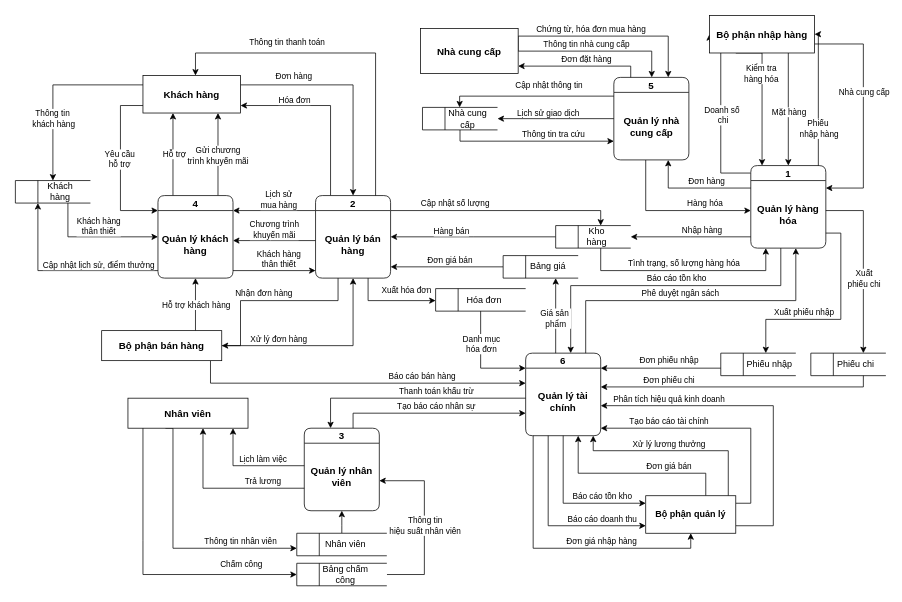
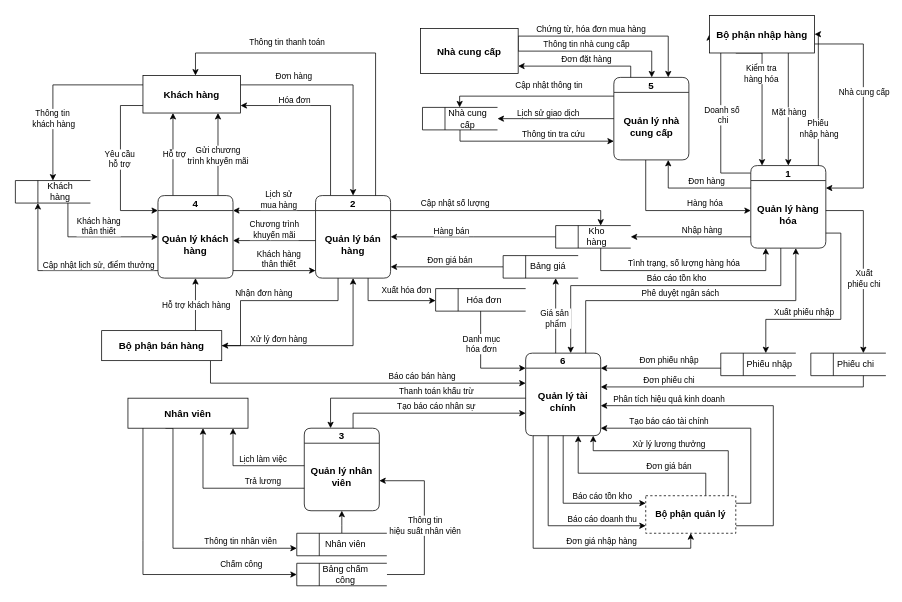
(690, 514) -> (690, 514)
